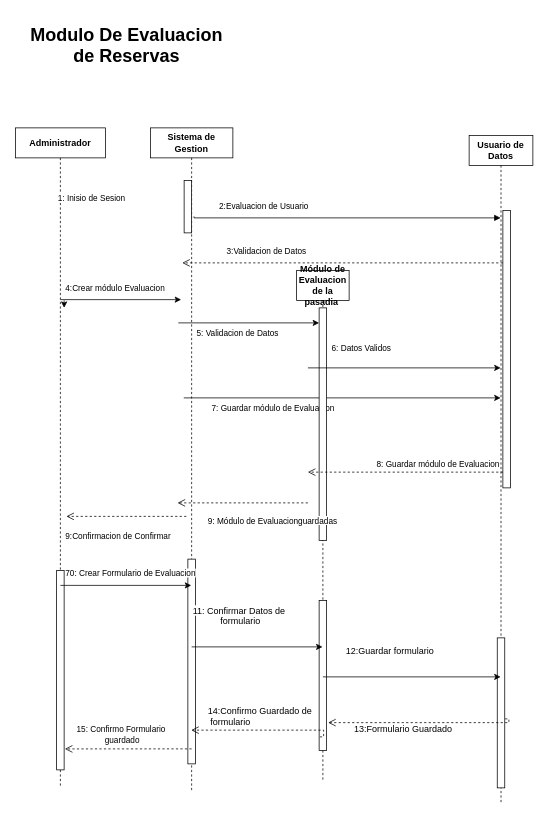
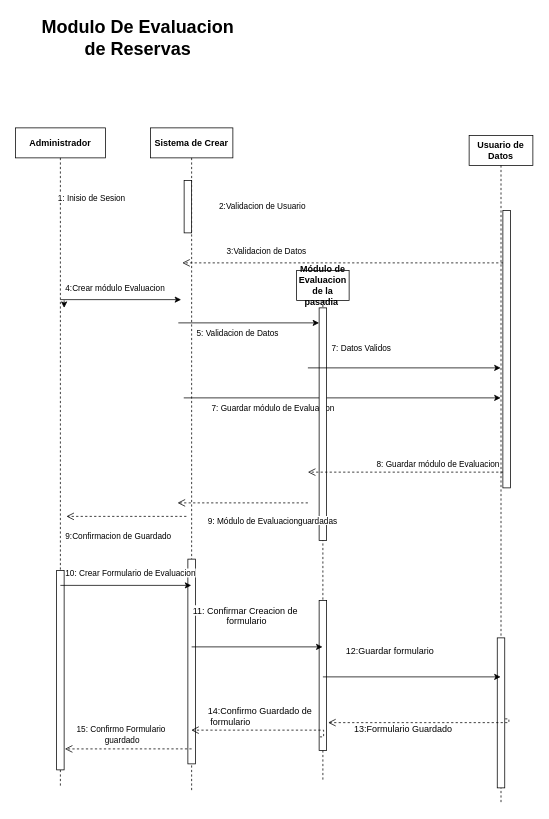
(127, 45) -> (138, 38)
(192, 143) -> (192, 143)
(260, 211) -> (260, 211)
(194, 218) -> none
(366, 349) -> (366, 349)
(114, 541) -> (114, 541)
(114, 579) -> (114, 579)
(243, 616) -> (246, 622)
